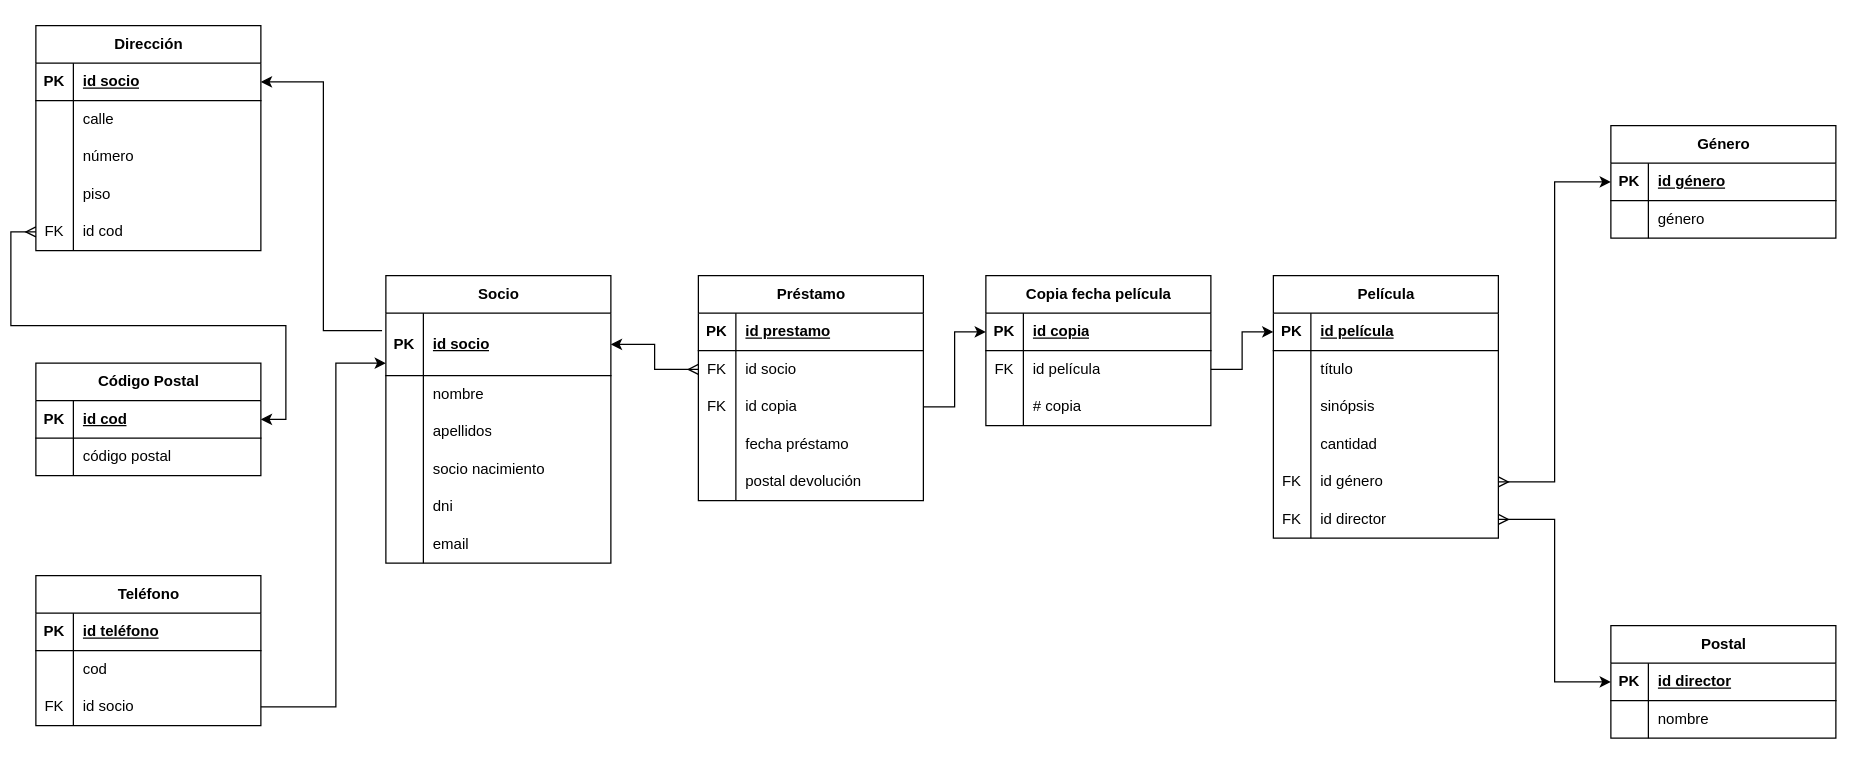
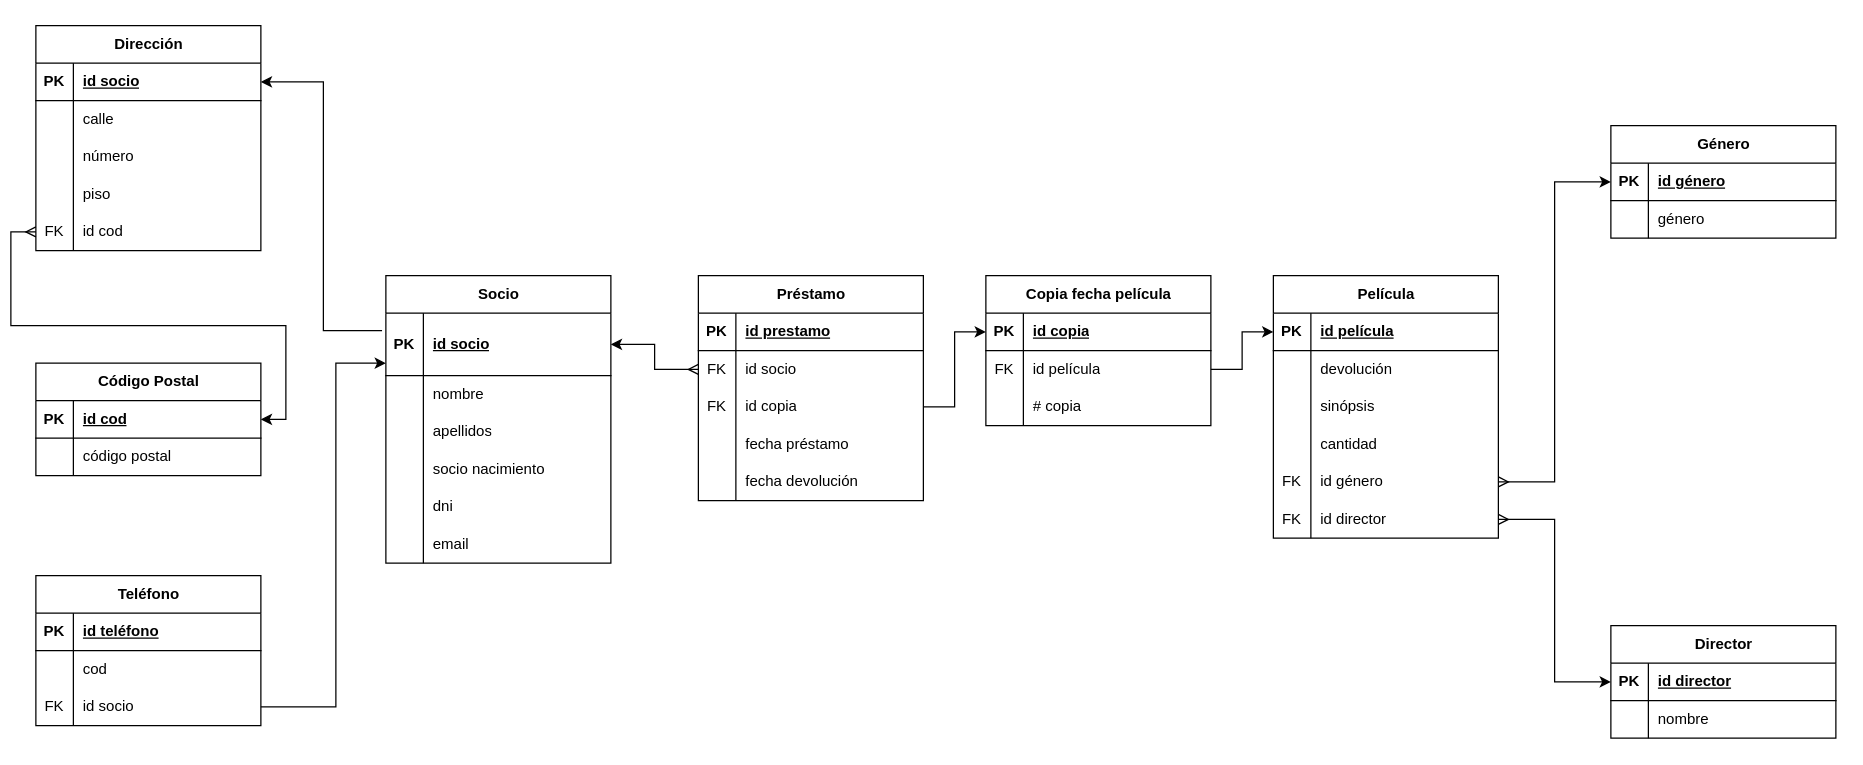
(1344, 369) -> (1359, 369)
(809, 482) -> (807, 482)
(1724, 644) -> (1724, 644)
